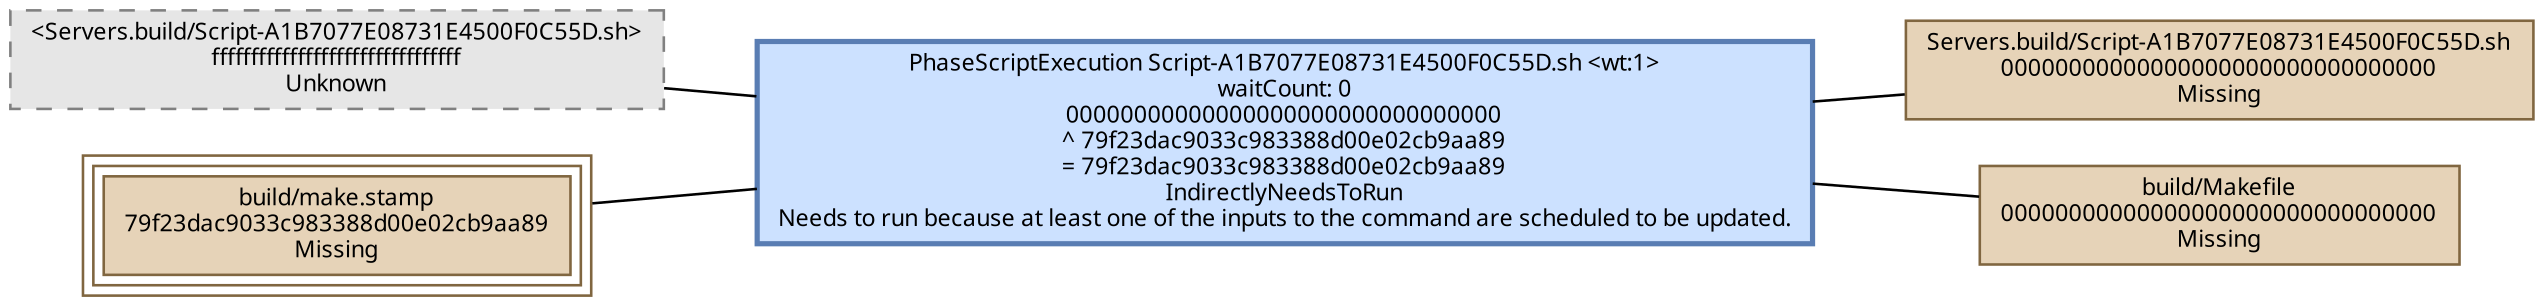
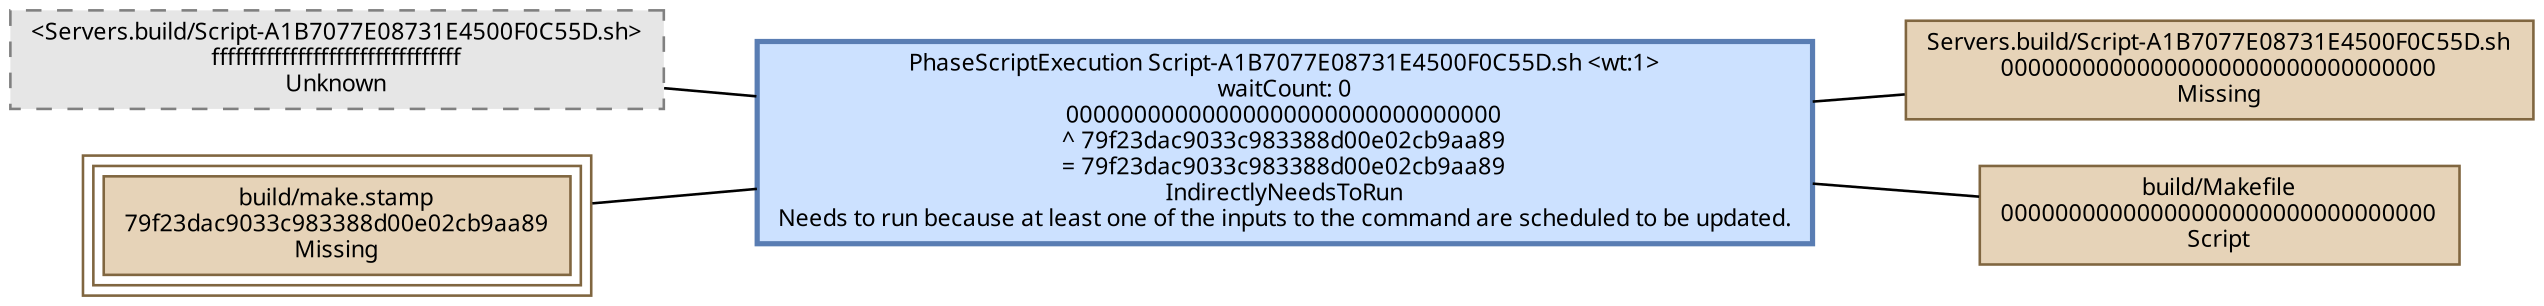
(2220, 215) -> (2220, 215)
